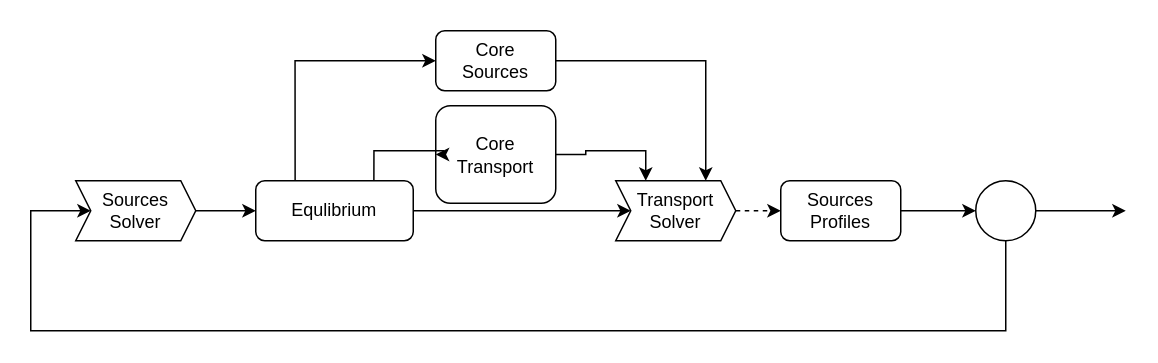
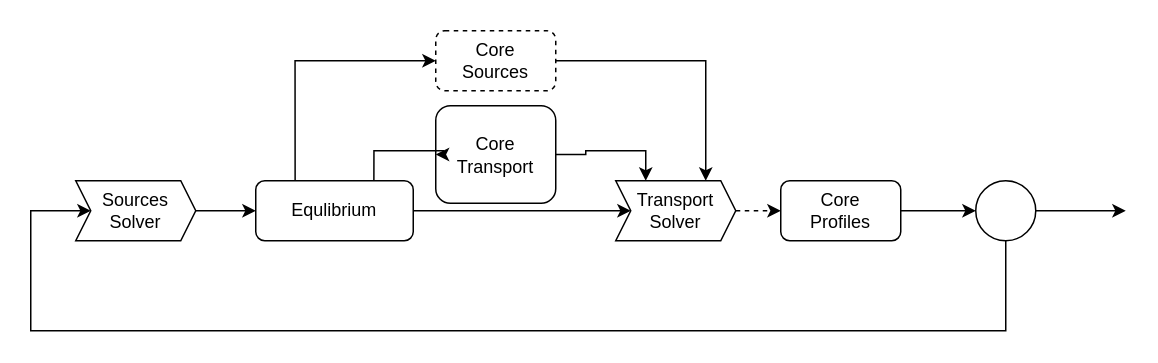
(496, 61) -> (496, 61)
(841, 211) -> (841, 211)
